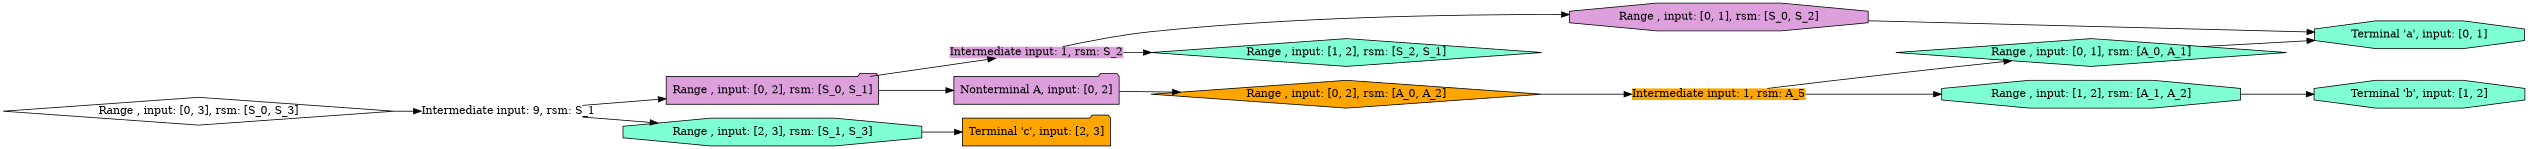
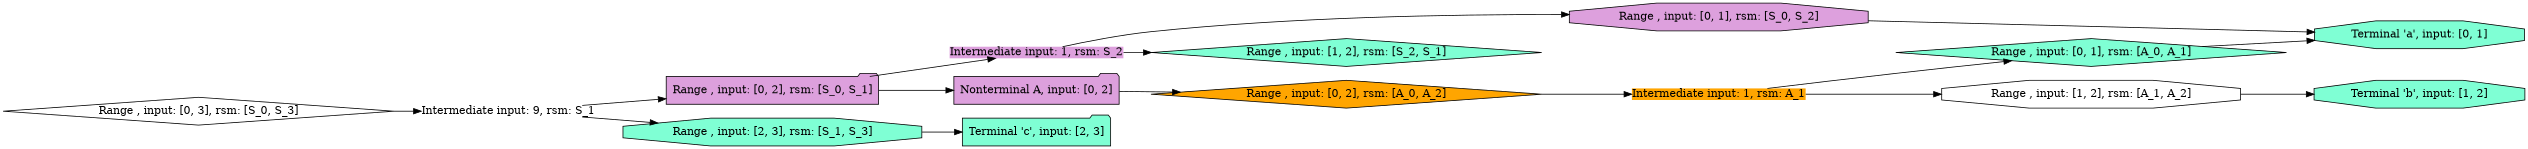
(1719, 94) -> (1719, 94)
(2091, 94) -> (2091, 94)
(1036, 132) -> (1036, 132)
